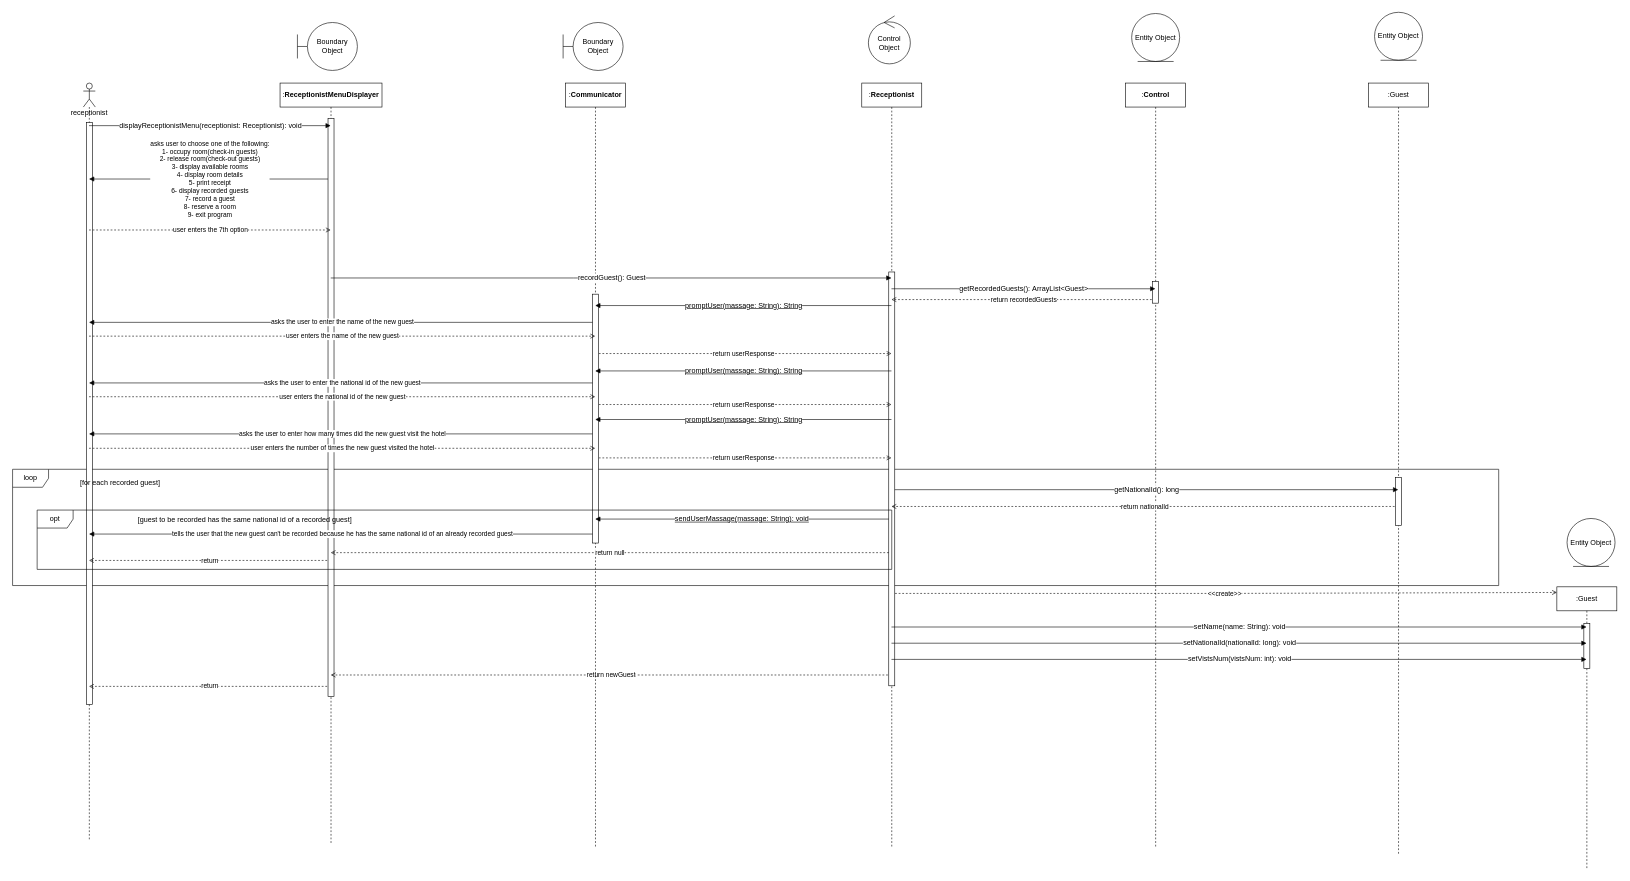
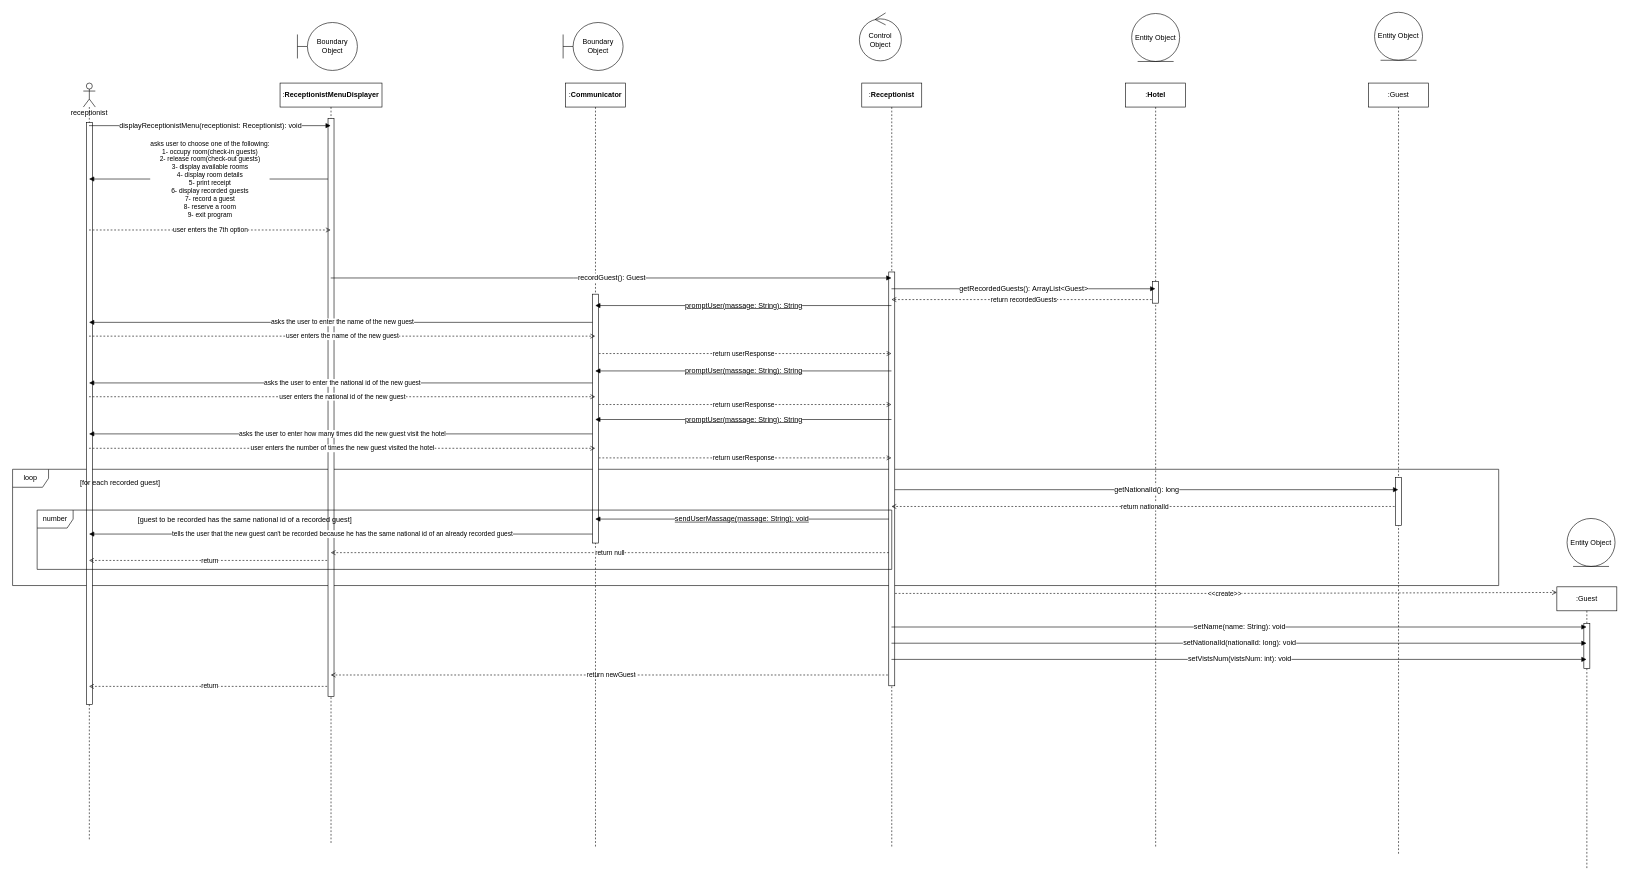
(890, 40) -> (881, 37)
(1156, 95) -> (1156, 95)
(55, 519) -> (55, 519)
